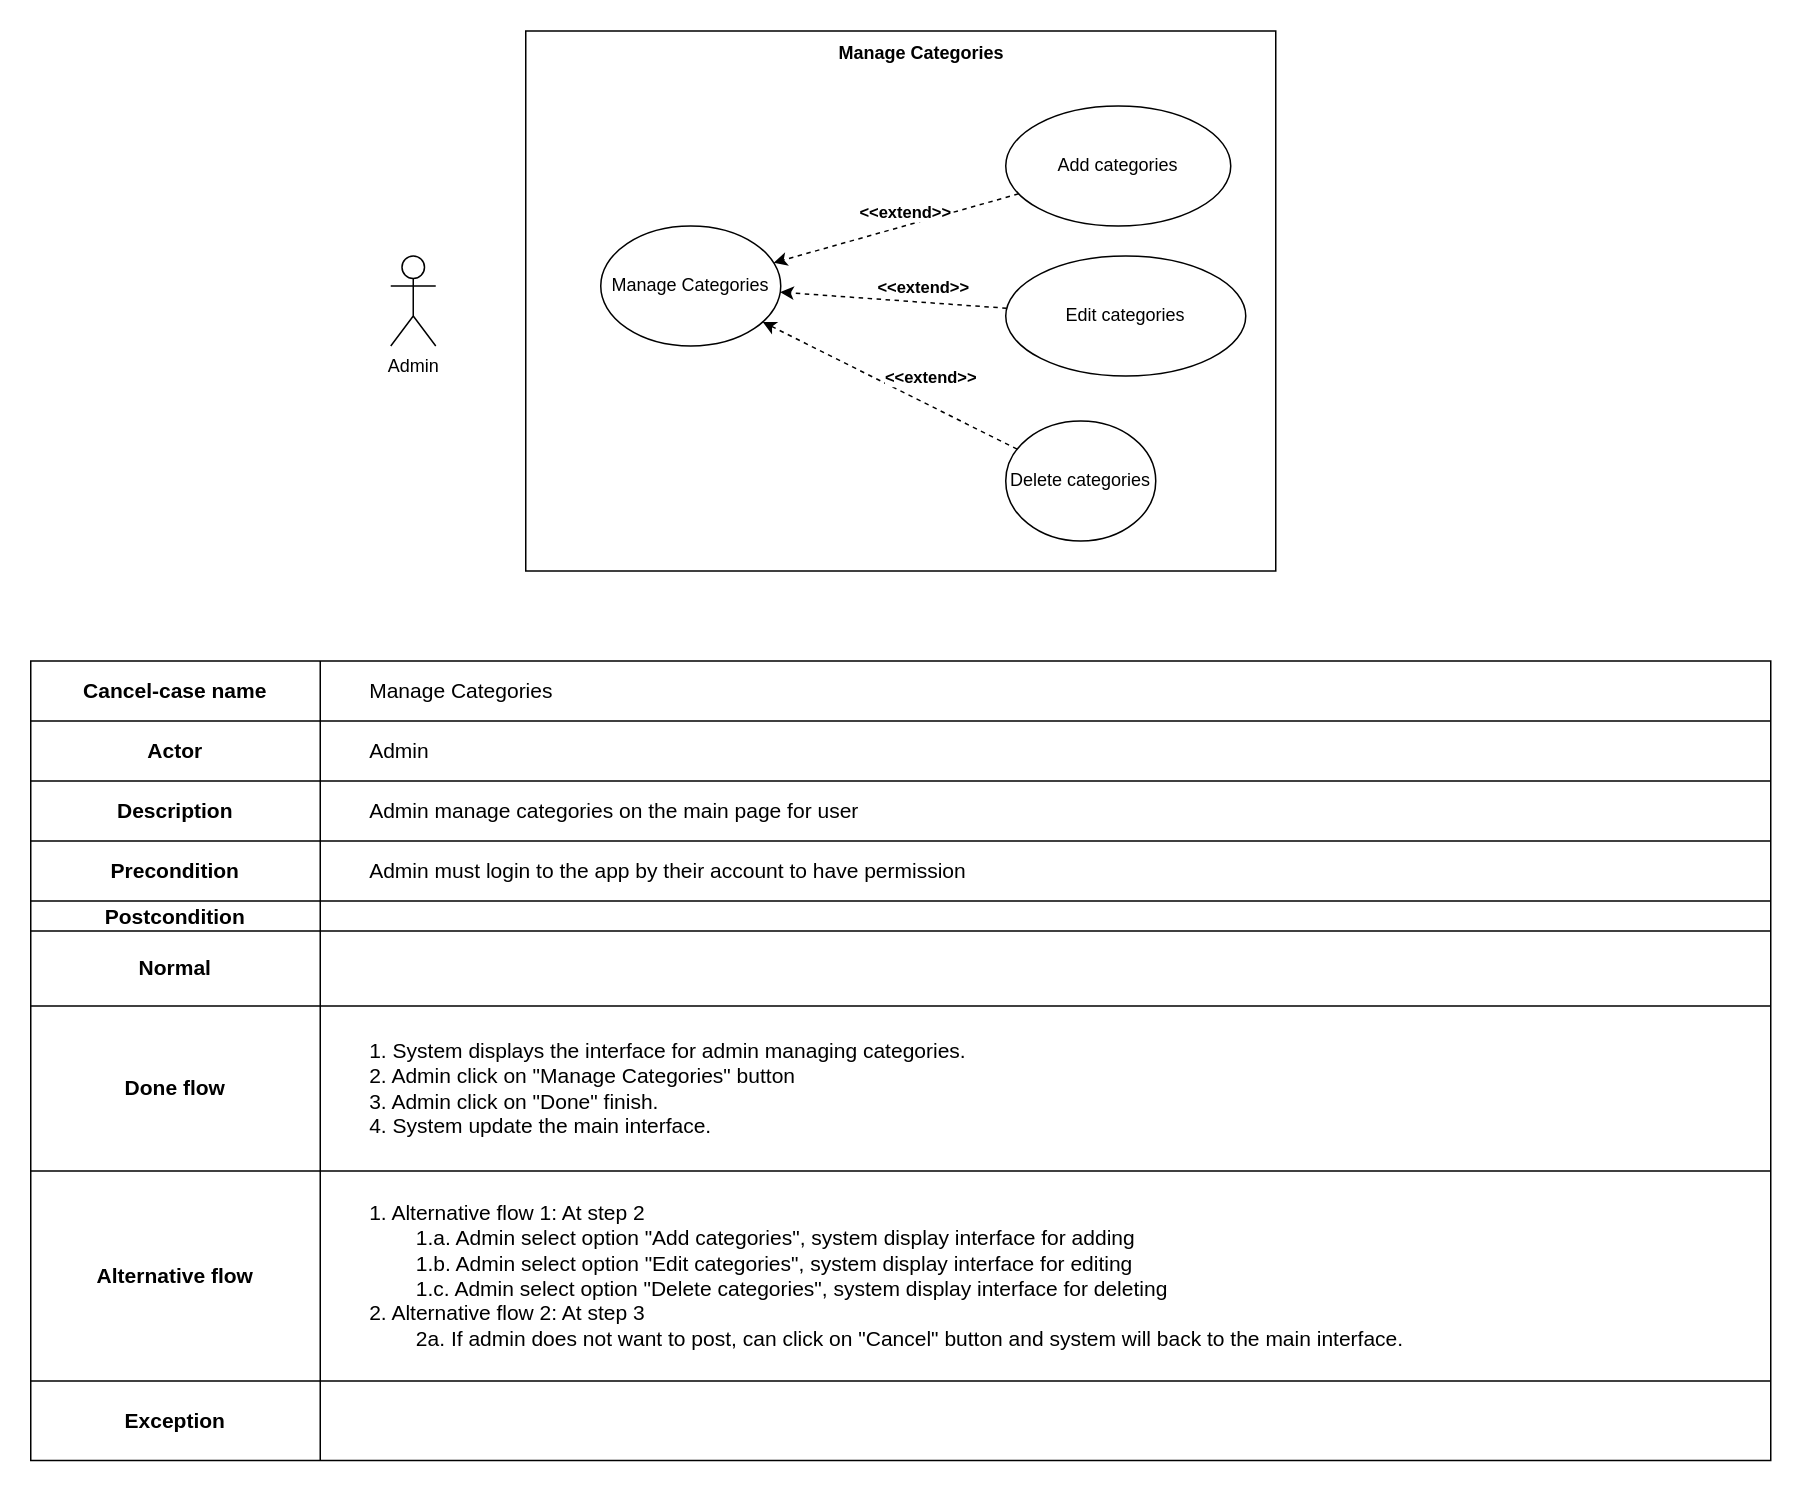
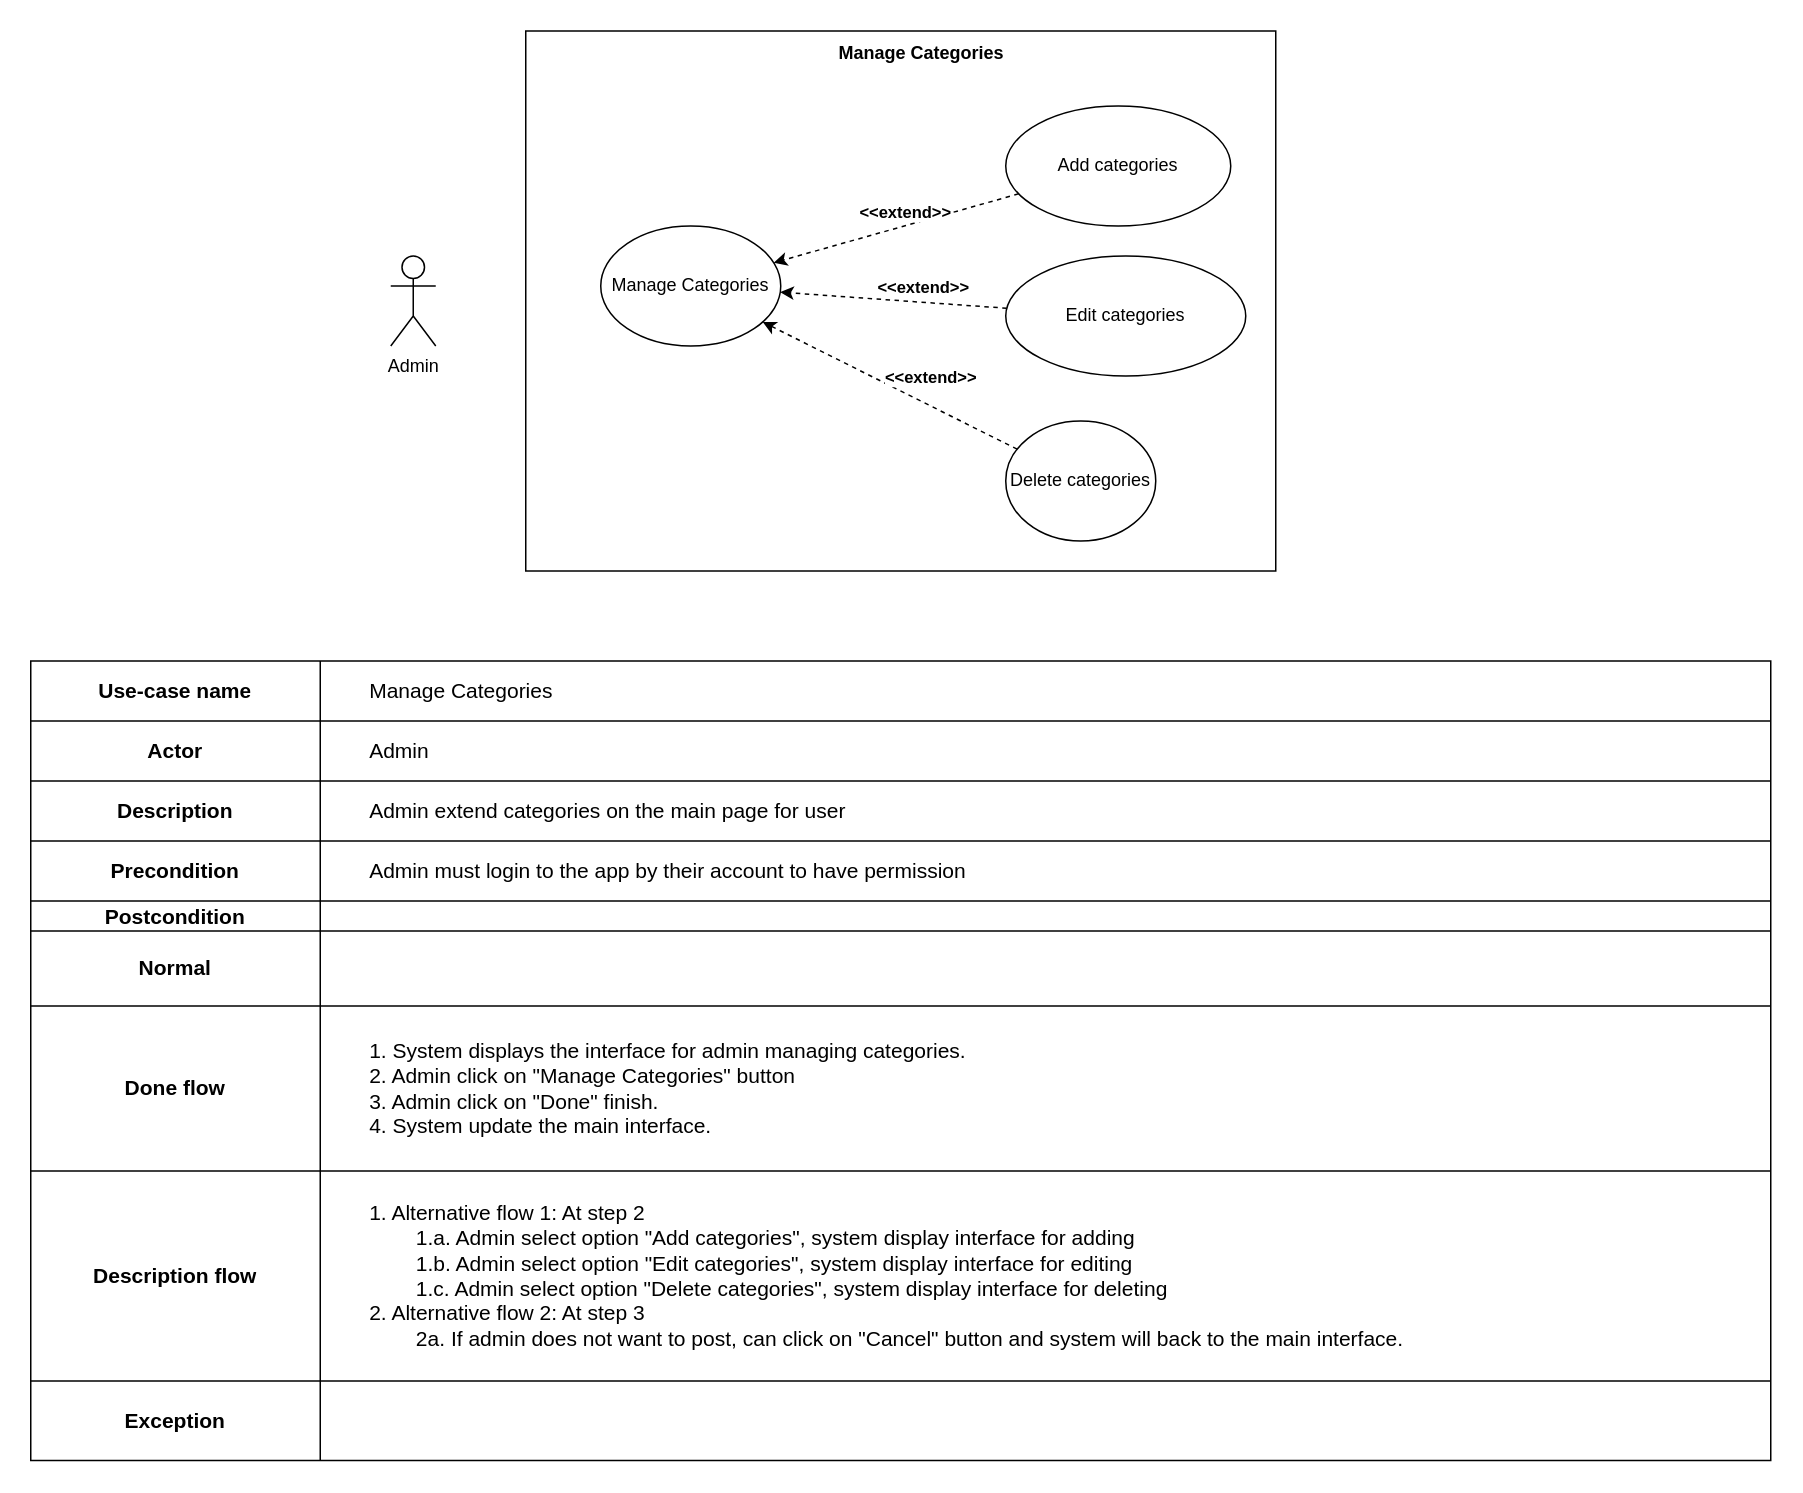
(176, 691) -> (176, 691)
(581, 811) -> (581, 811)
(176, 1276) -> (176, 1276)
